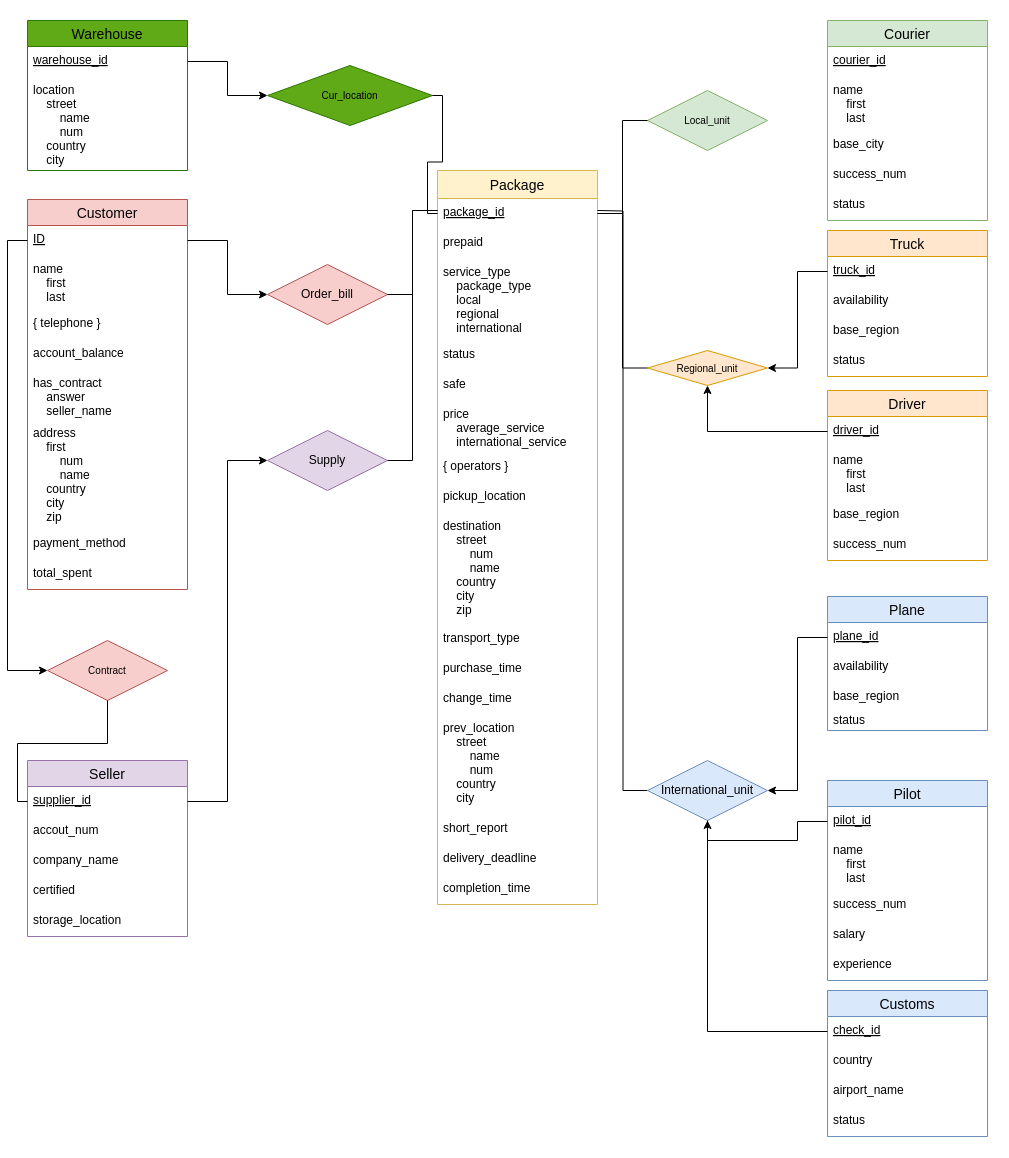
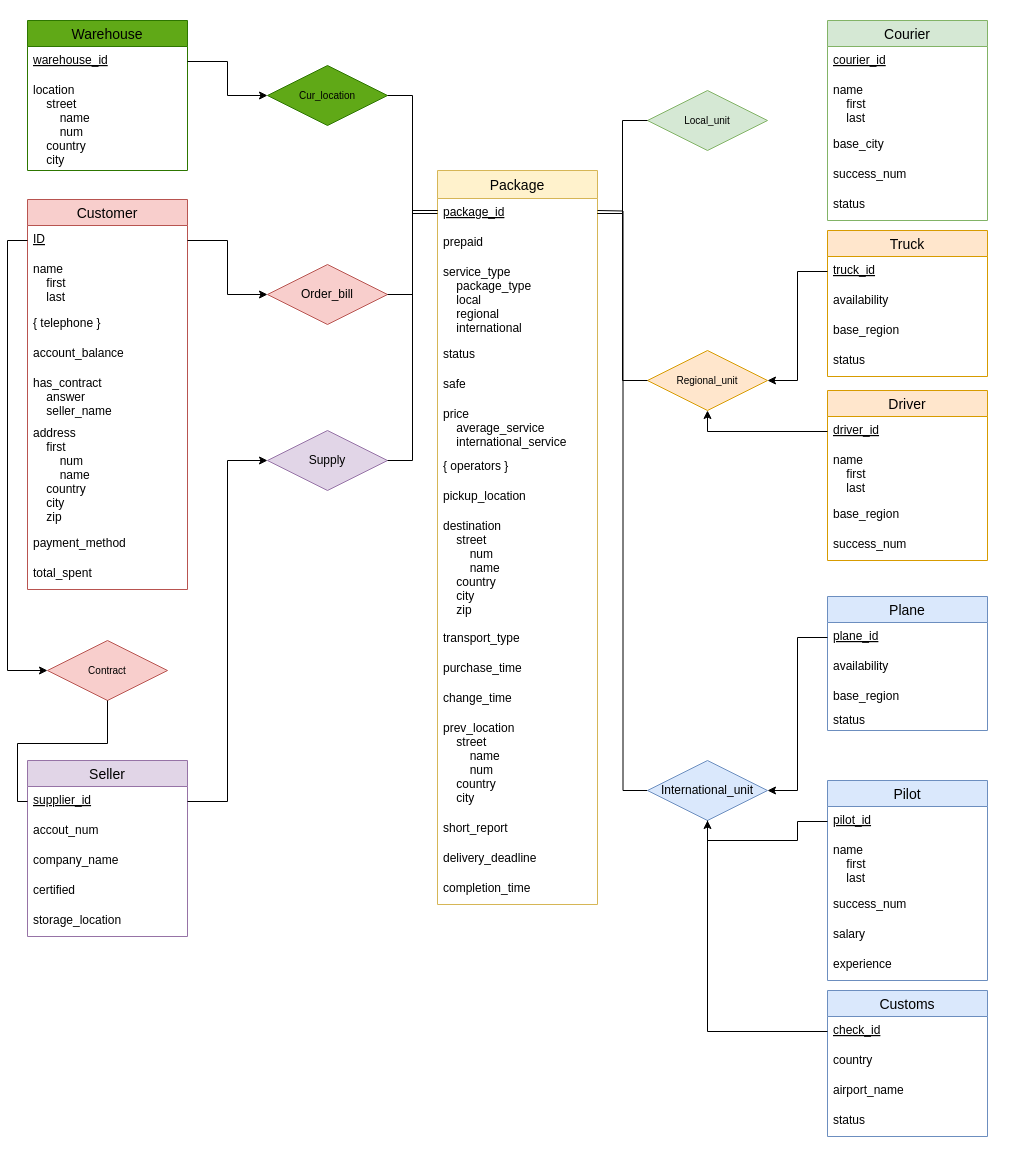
(350, 96) -> (328, 96)
(708, 368) -> (708, 381)
